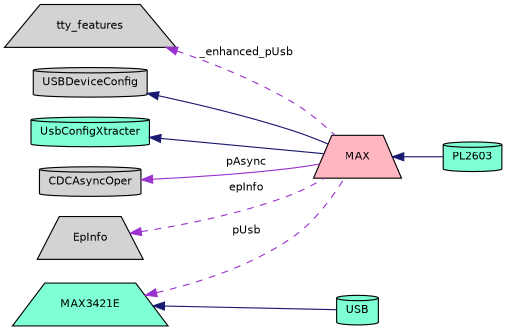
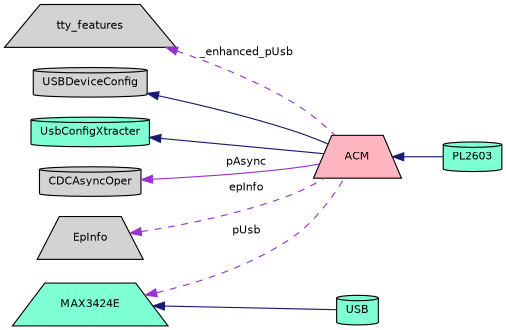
(358, 157) -> (358, 157)
(90, 304) -> (90, 304)
